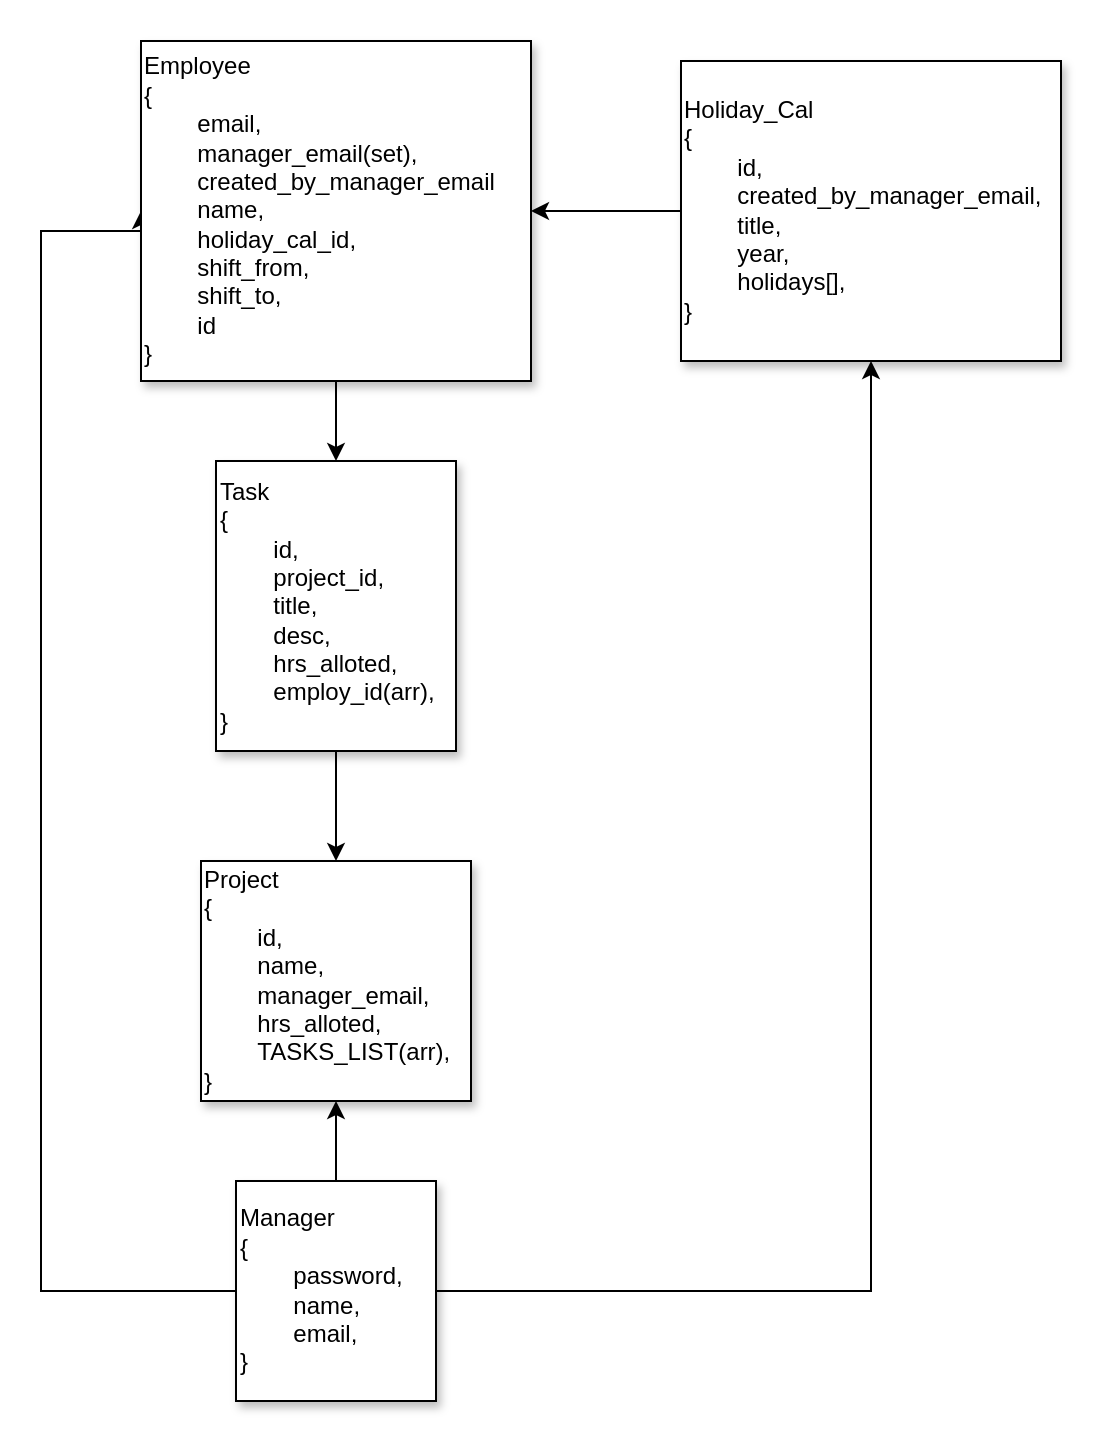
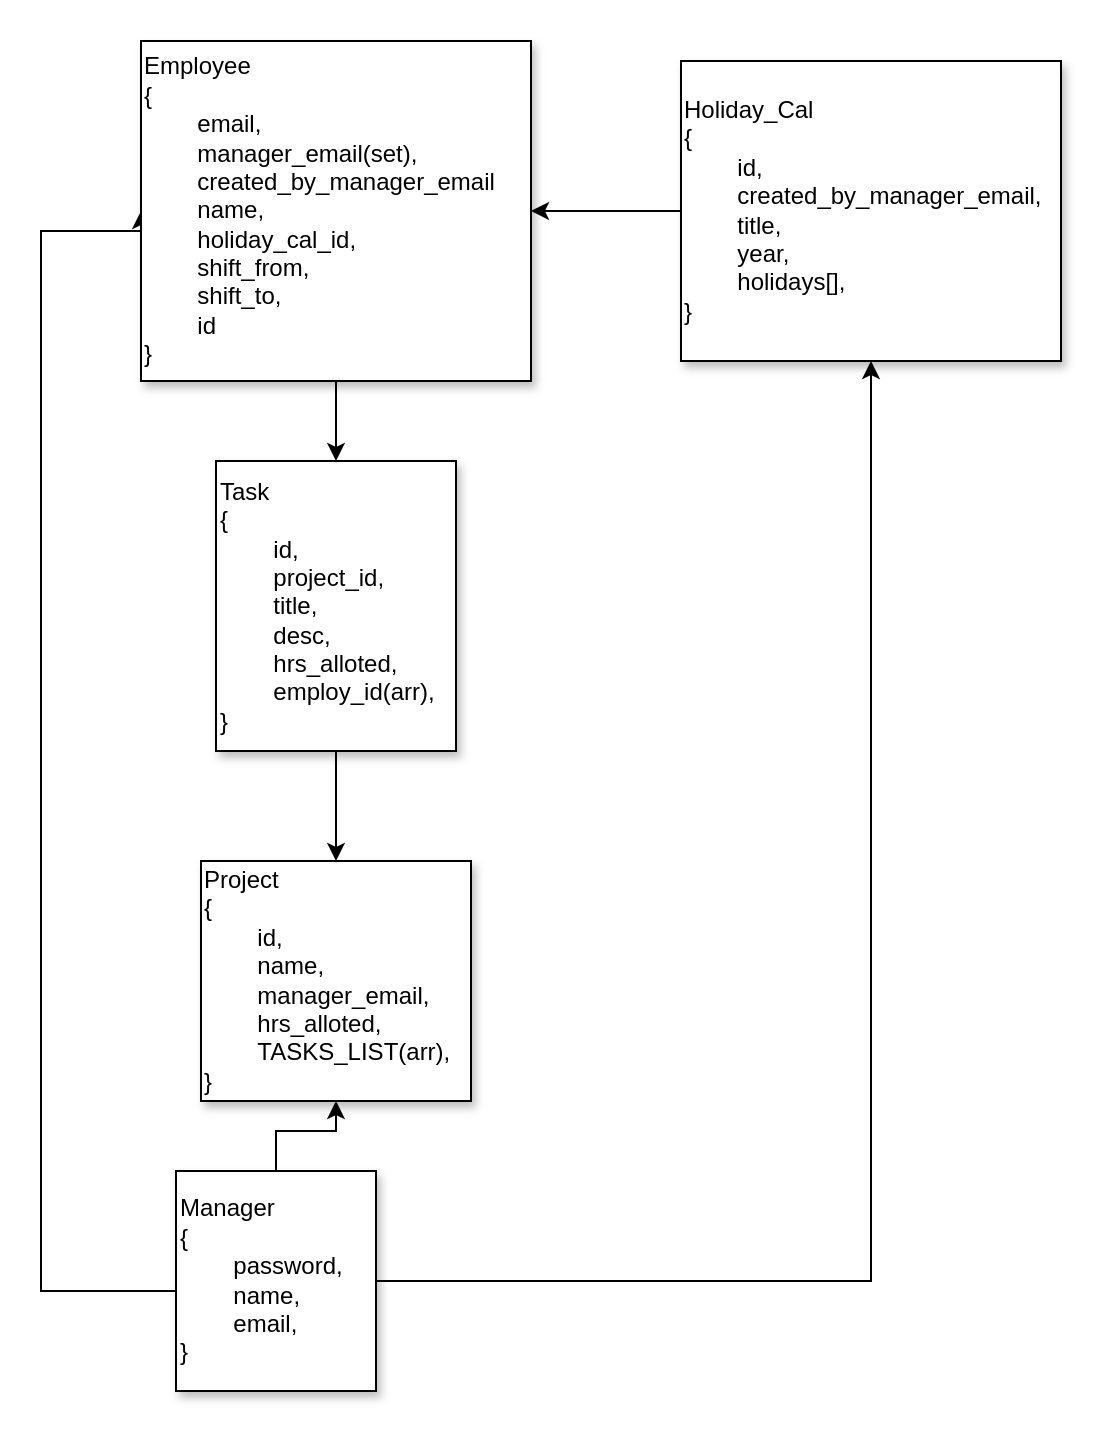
(336, 1291) -> (276, 1281)
